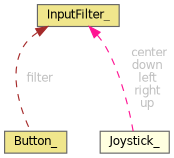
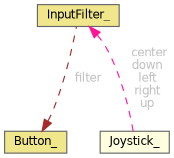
(16, 79) -> (65, 75)
